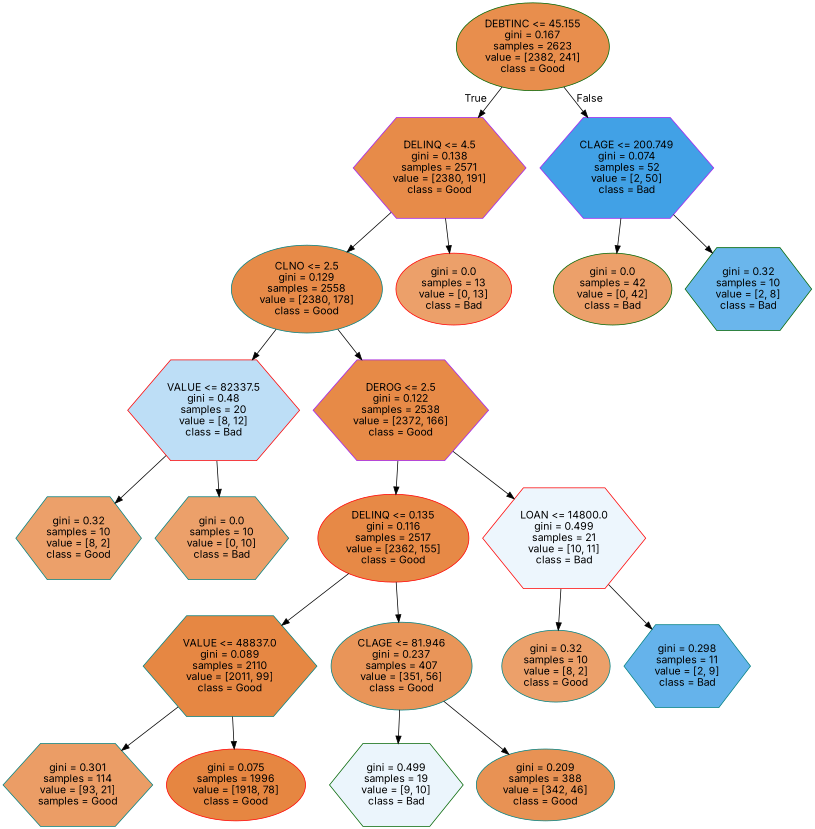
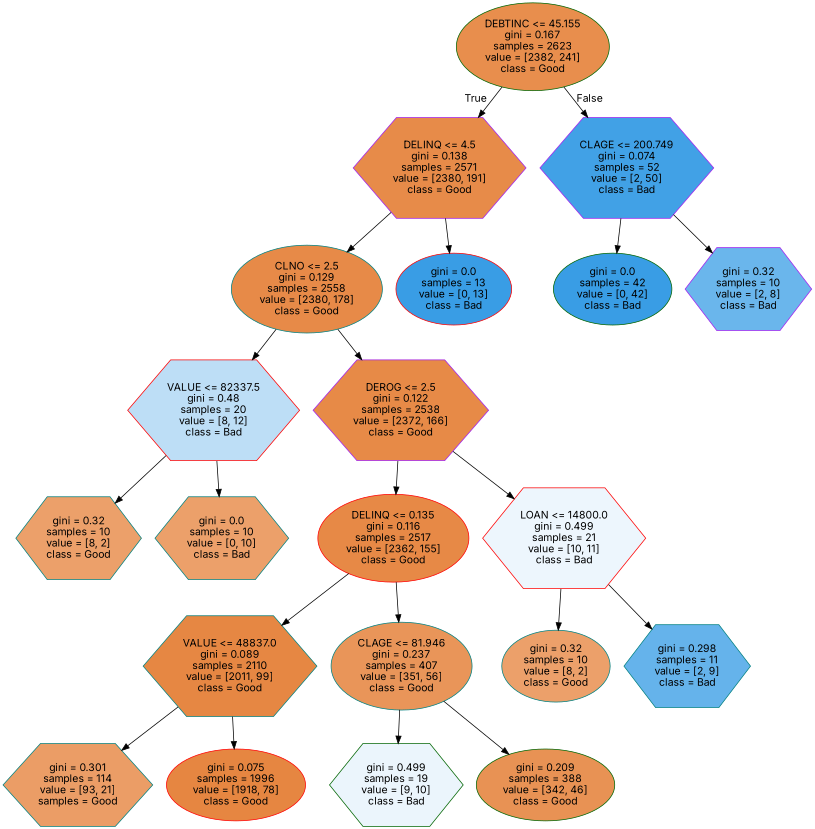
(454, 289) -> (454, 289)
(613, 289) -> (613, 289)
(748, 289) -> (748, 289)
(546, 785) -> (546, 785)
